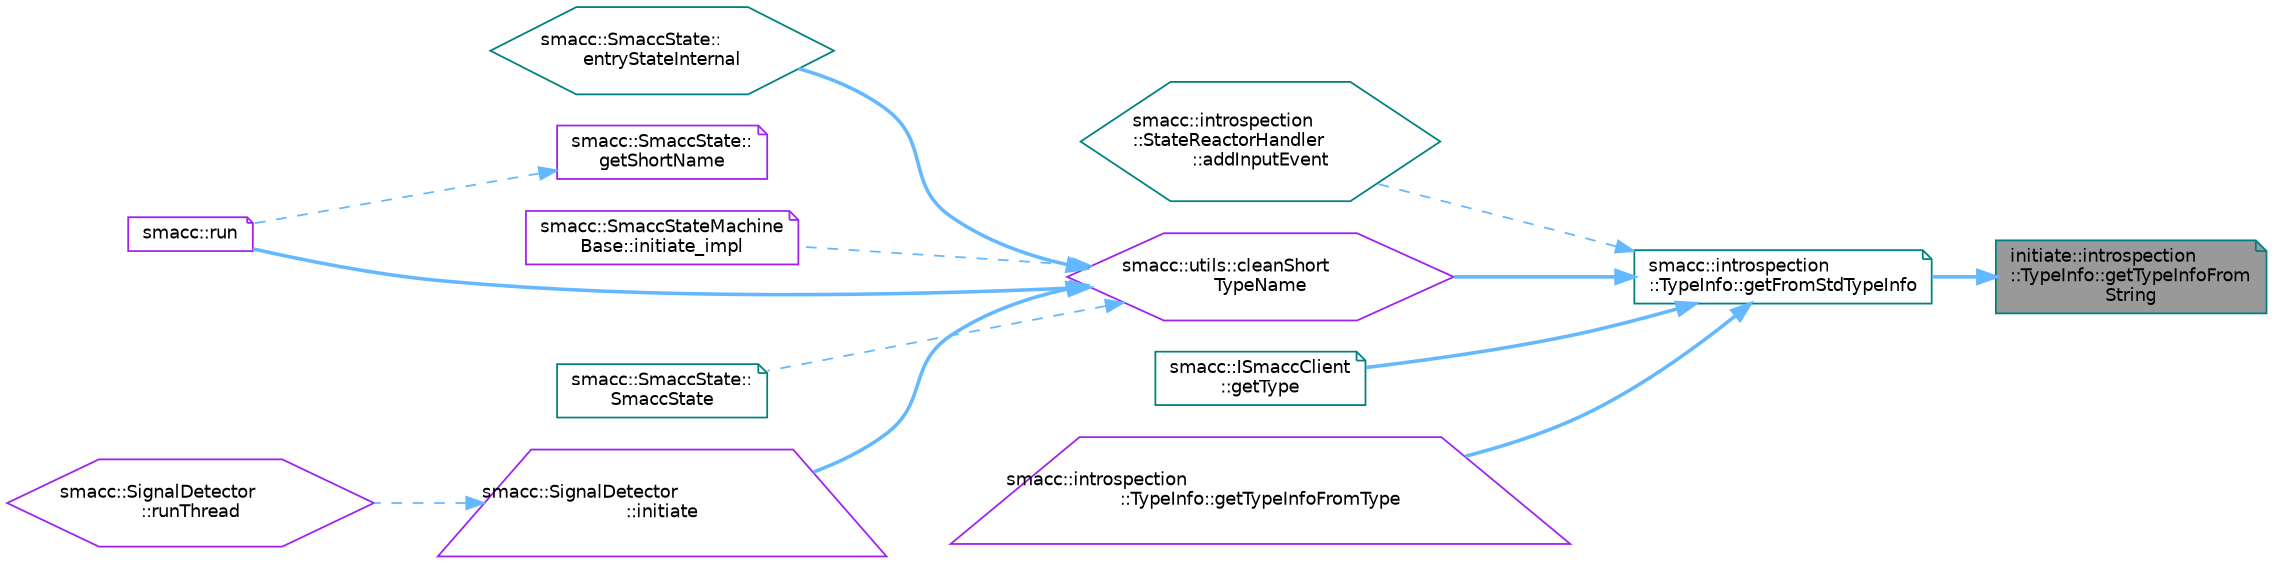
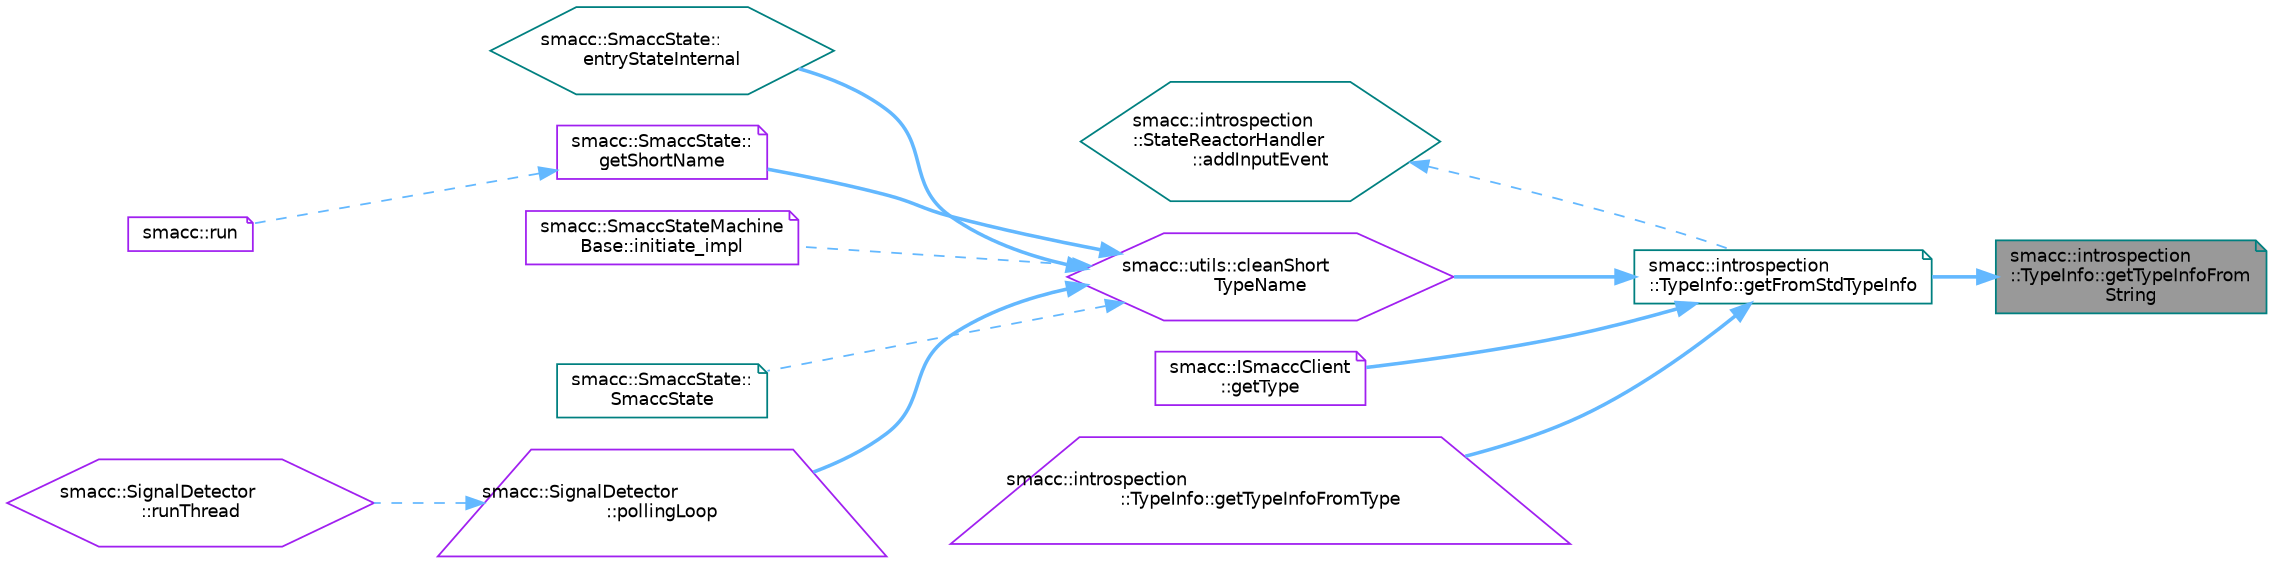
(1497, 215) -> (1581, 205)
(2131, 277) -> (2131, 277)
(661, 293) -> (926, 208)
(1260, 378) -> (1260, 378)
(662, 503) -> (662, 503)
